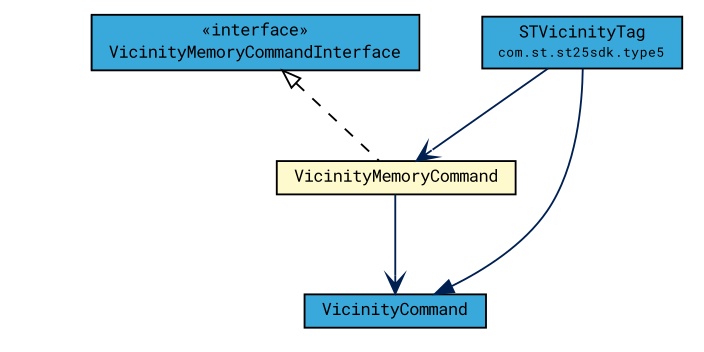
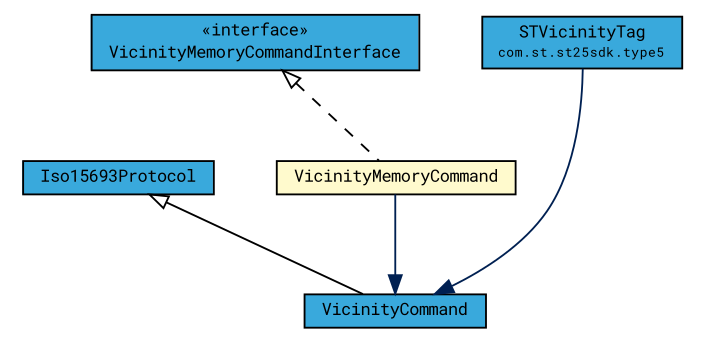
(490, 109) -> none
none -> (118, 178)
(395, 235) -> (395, 235)
